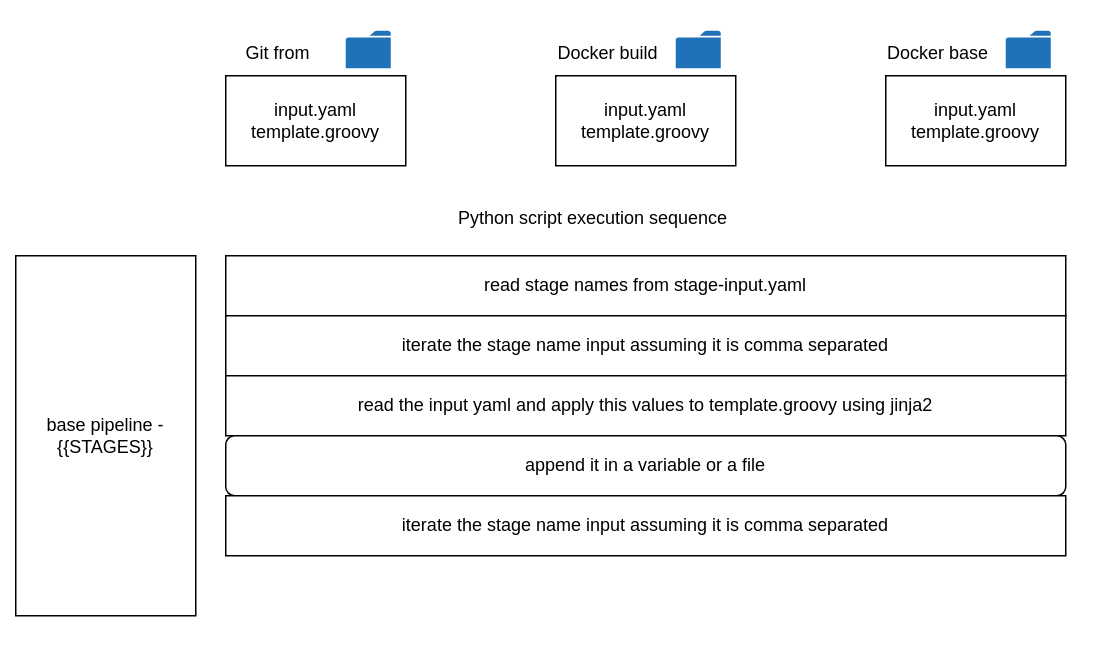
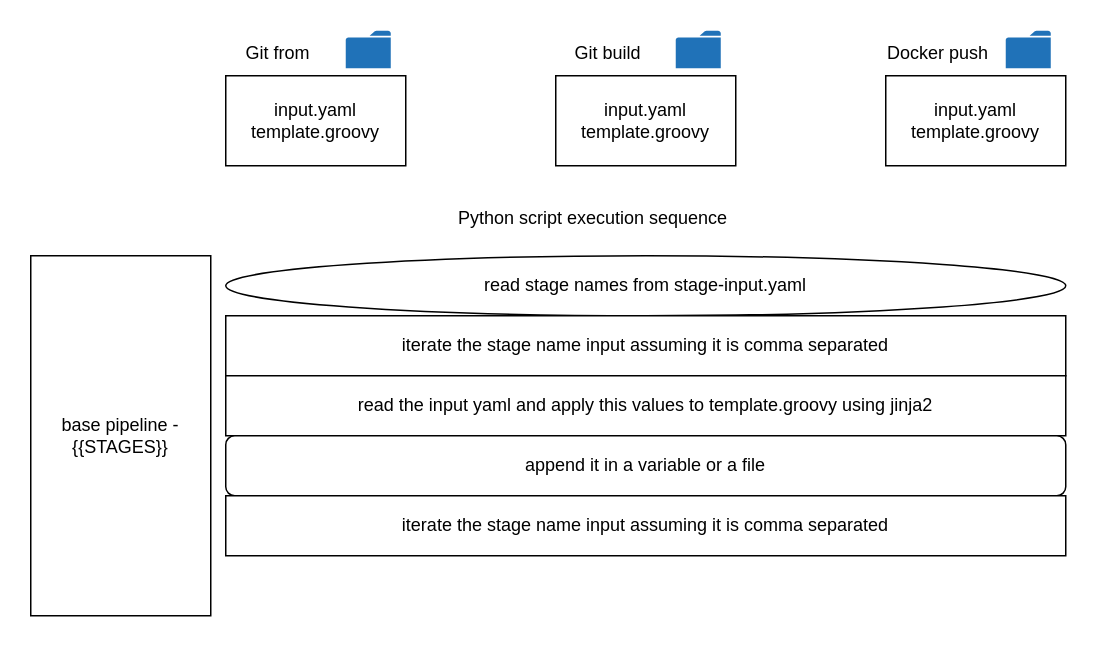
(608, 53) -> (608, 53)
(938, 53) -> (938, 53)
(646, 286) -> (646, 286)
(106, 436) -> (121, 436)
